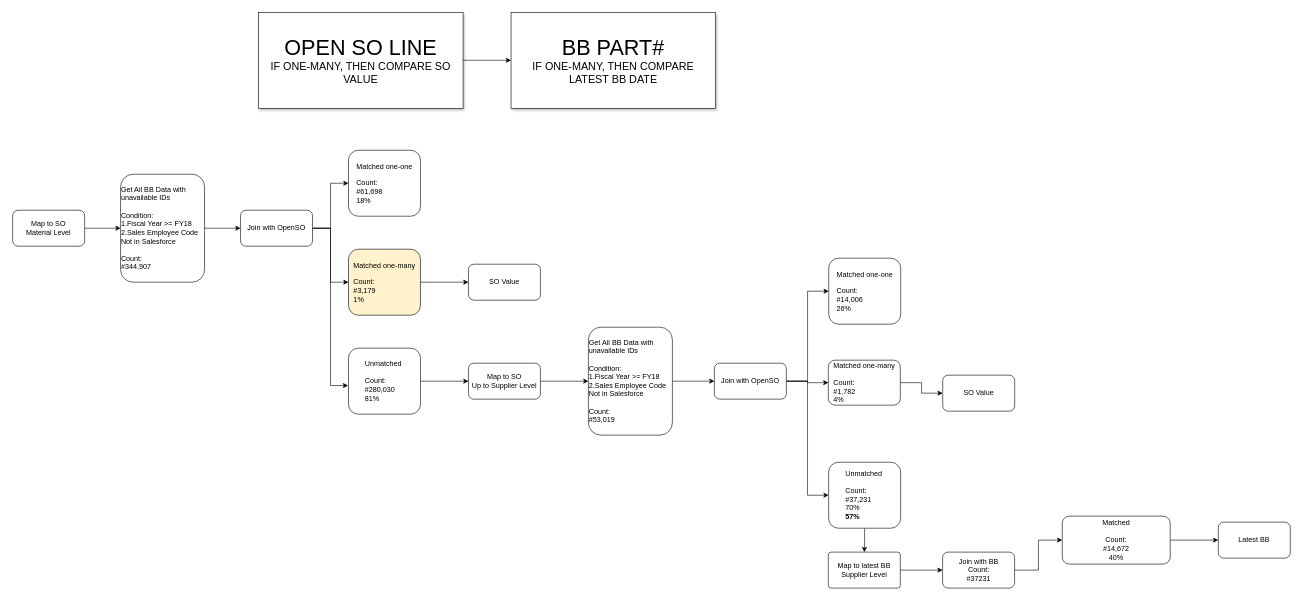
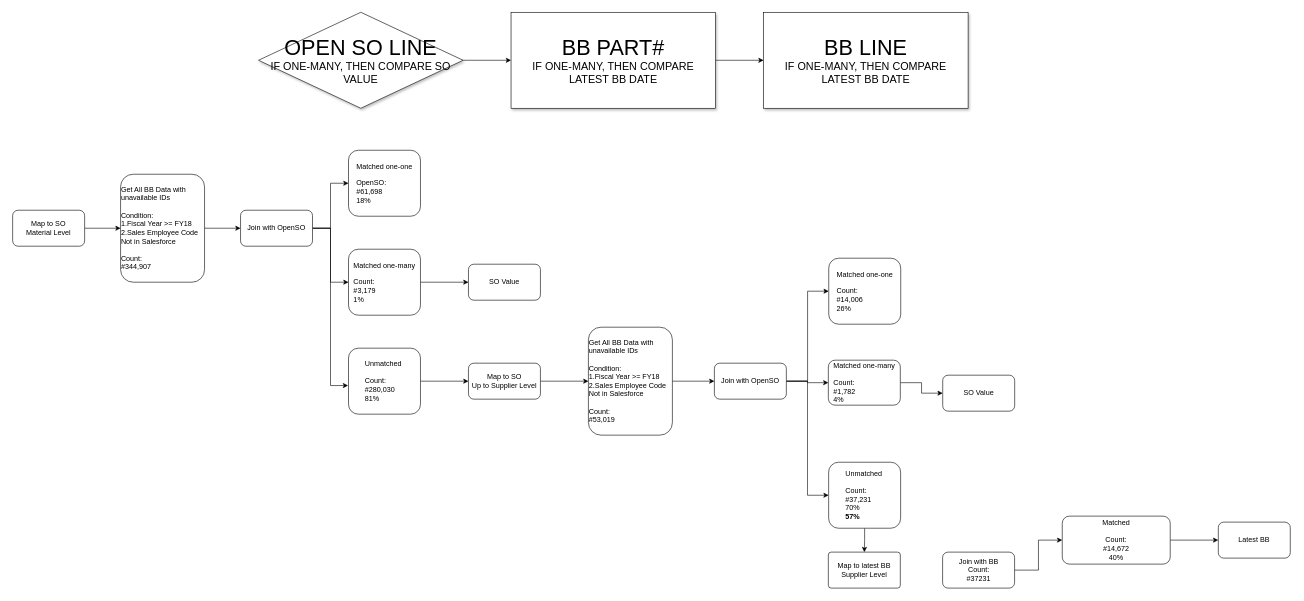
(361, 60) -> (361, 60)
none -> (758, 60)
none -> (866, 60)
(384, 183) -> (384, 183)
(384, 282) -> (384, 282)
(937, 570) -> none
